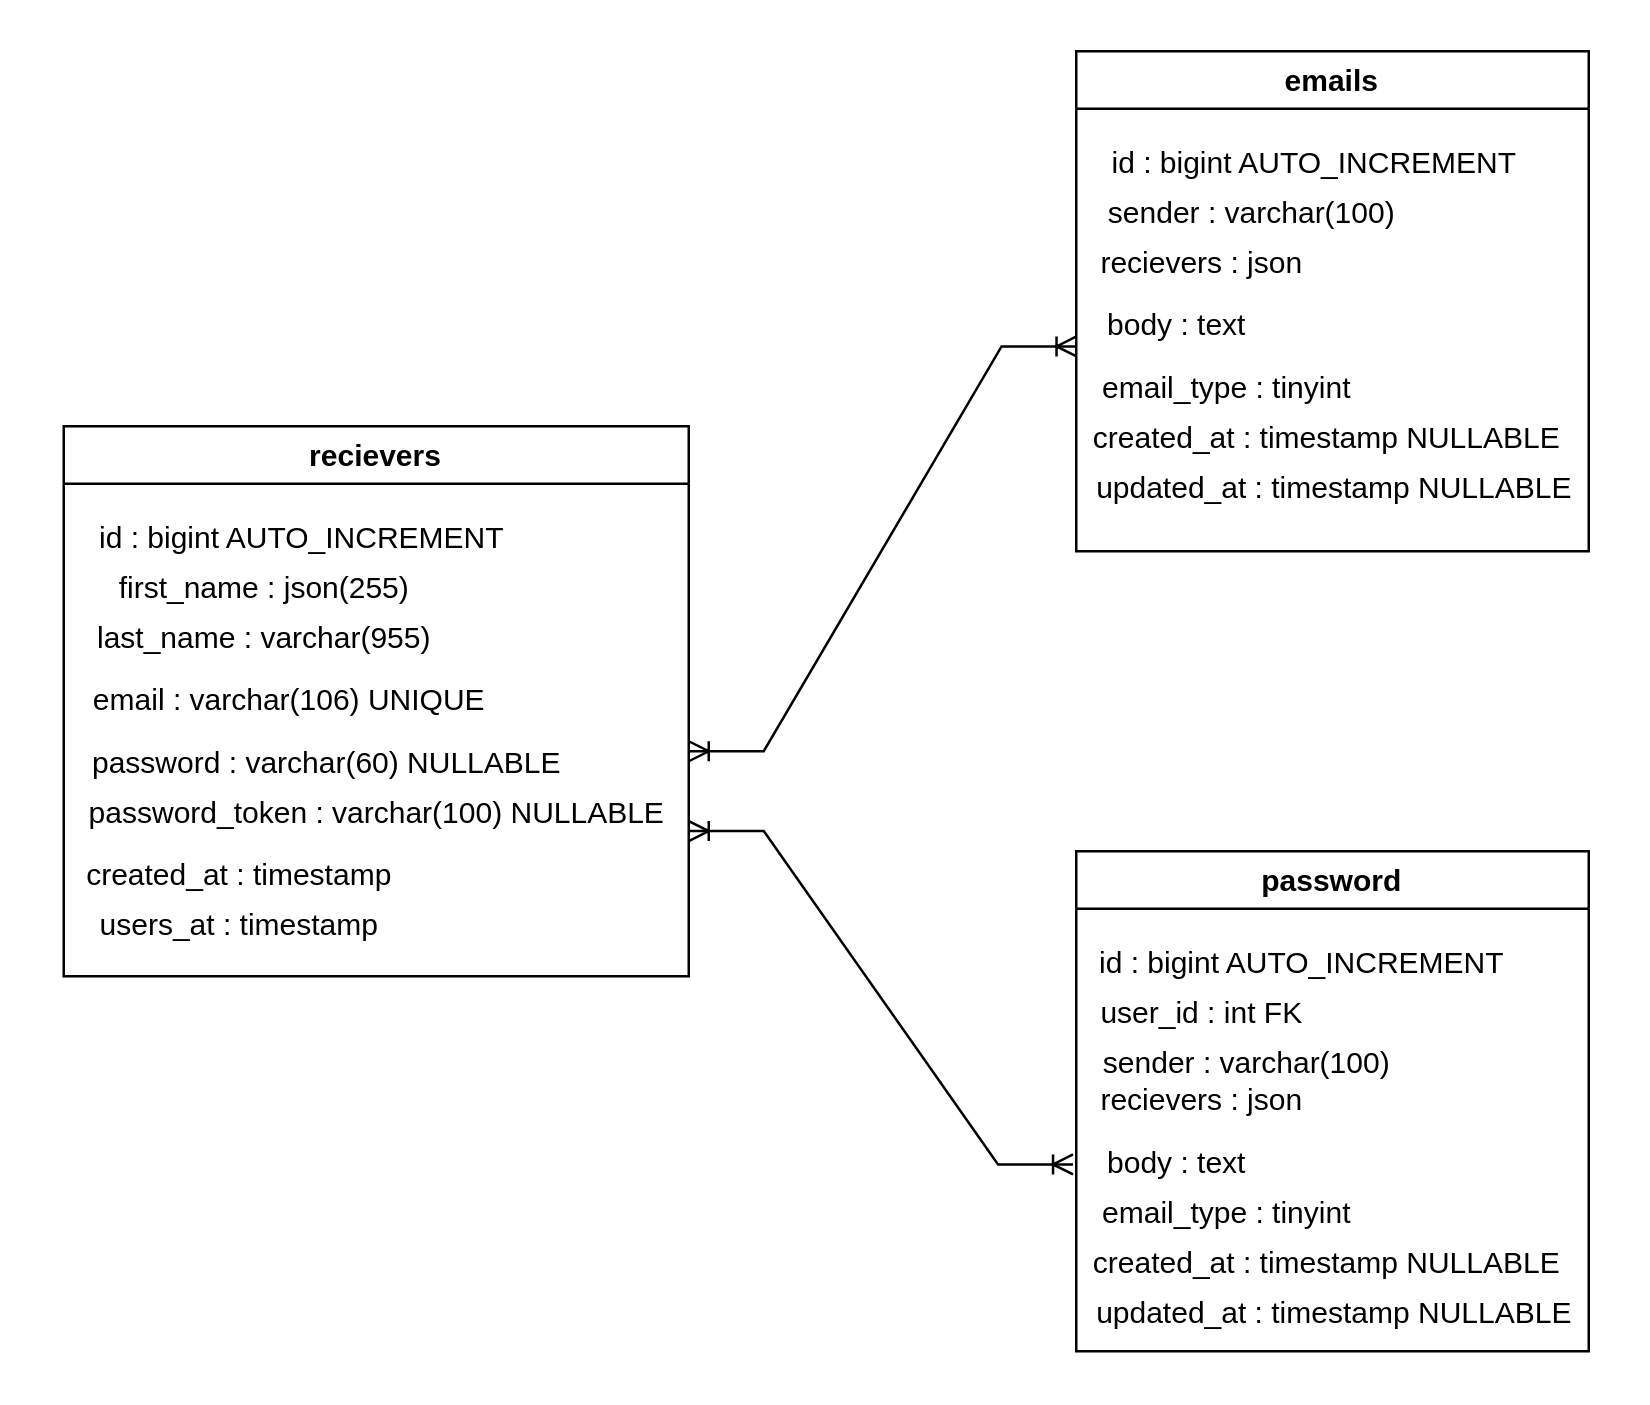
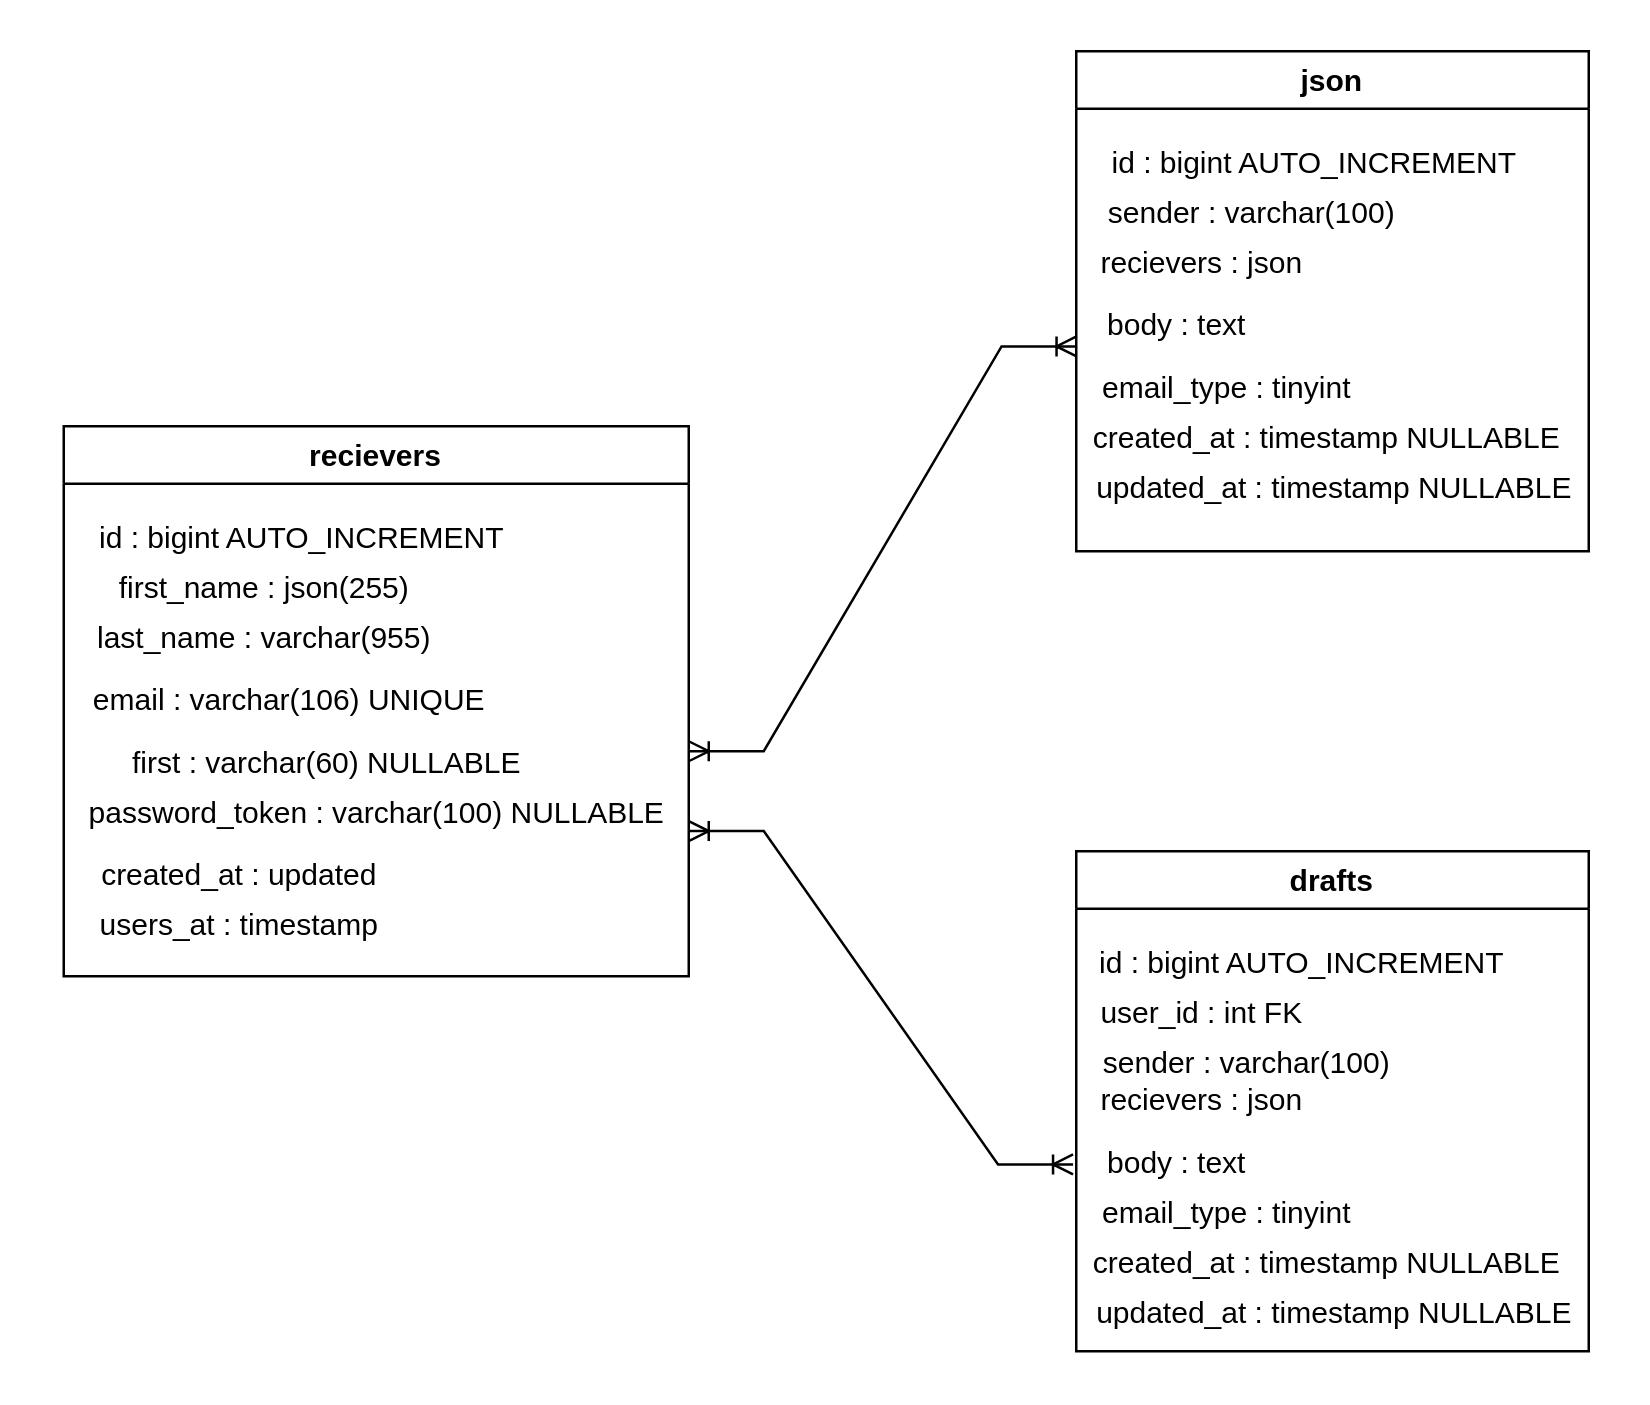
(1331, 81) -> (1331, 81)
(328, 764) -> (328, 764)
(240, 876) -> (240, 876)
(1331, 881) -> (1331, 881)
